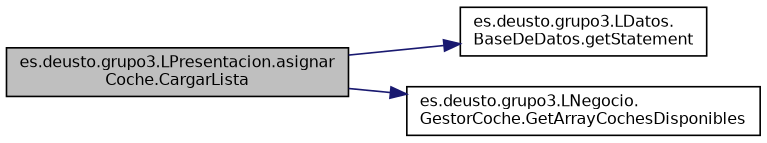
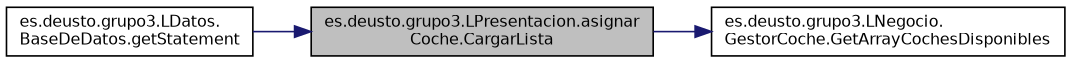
(396, 50) -> (274, 32)
